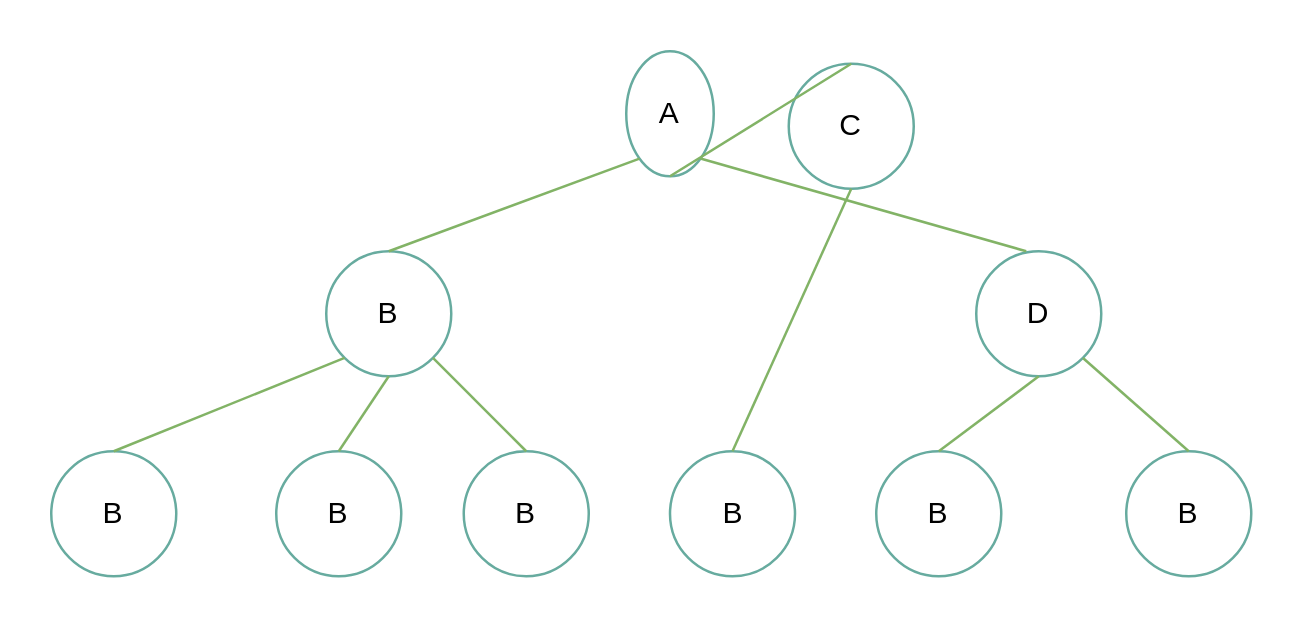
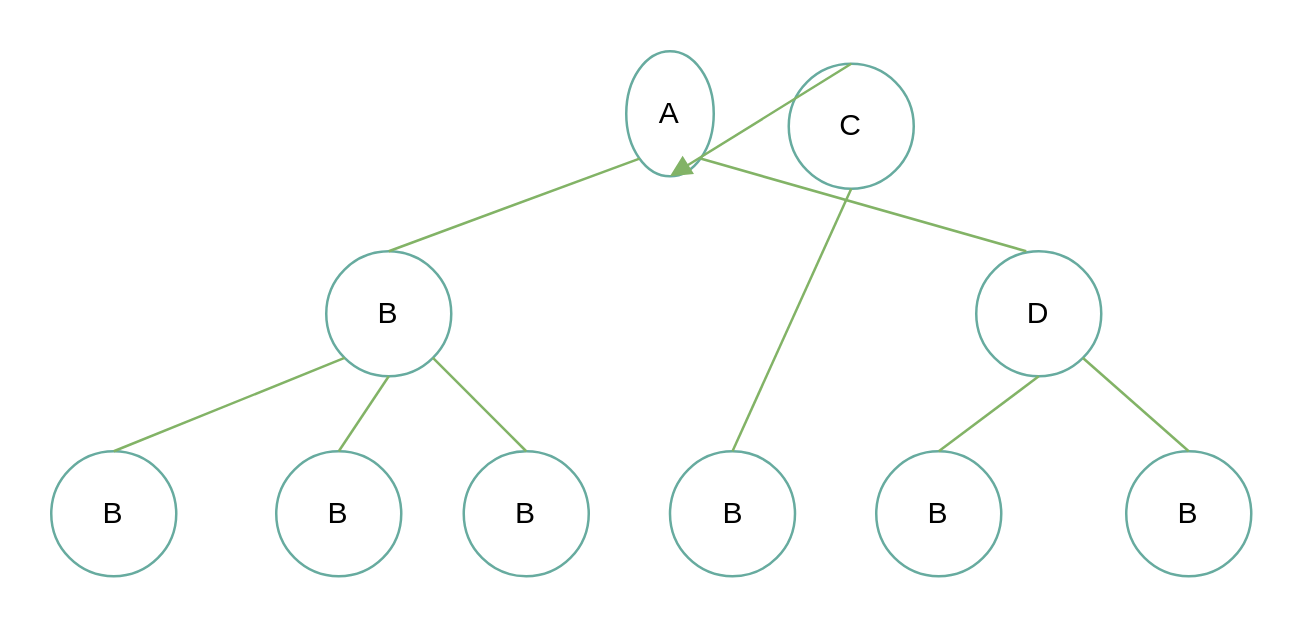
(682, 169) -> (689, 164)
